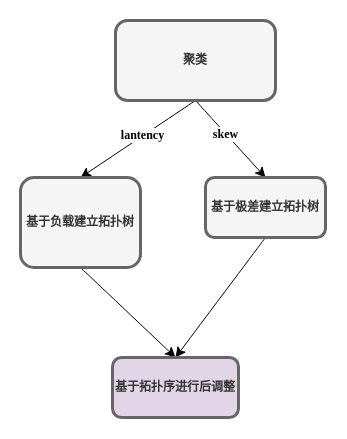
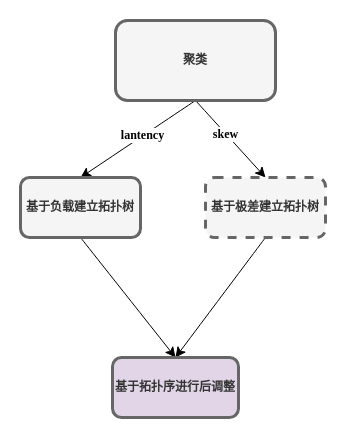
(266, 208) -> (266, 208)
(81, 223) -> (81, 208)
